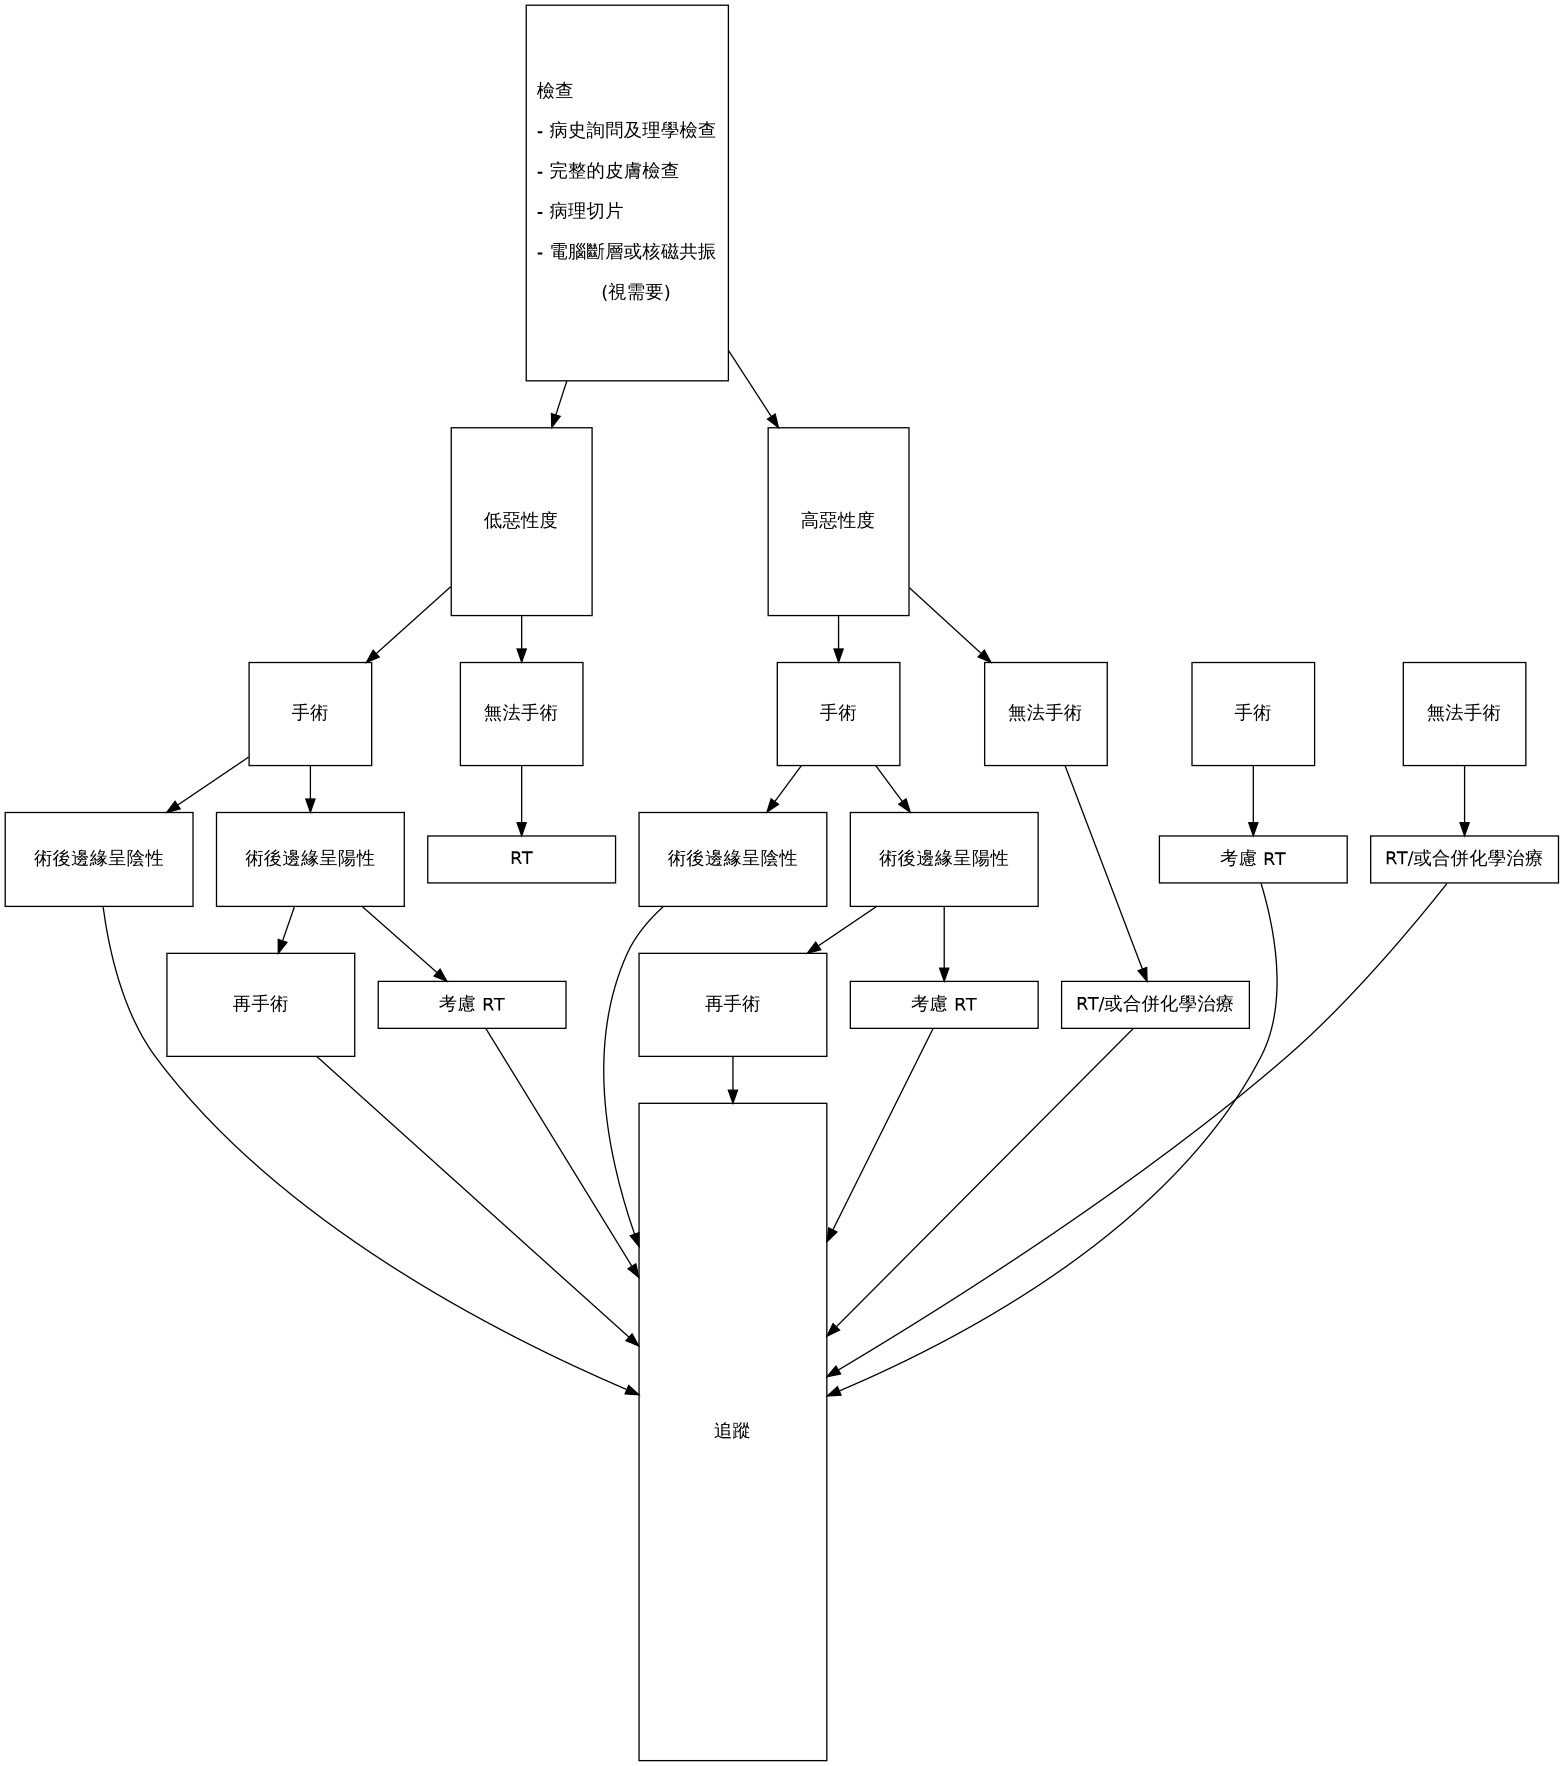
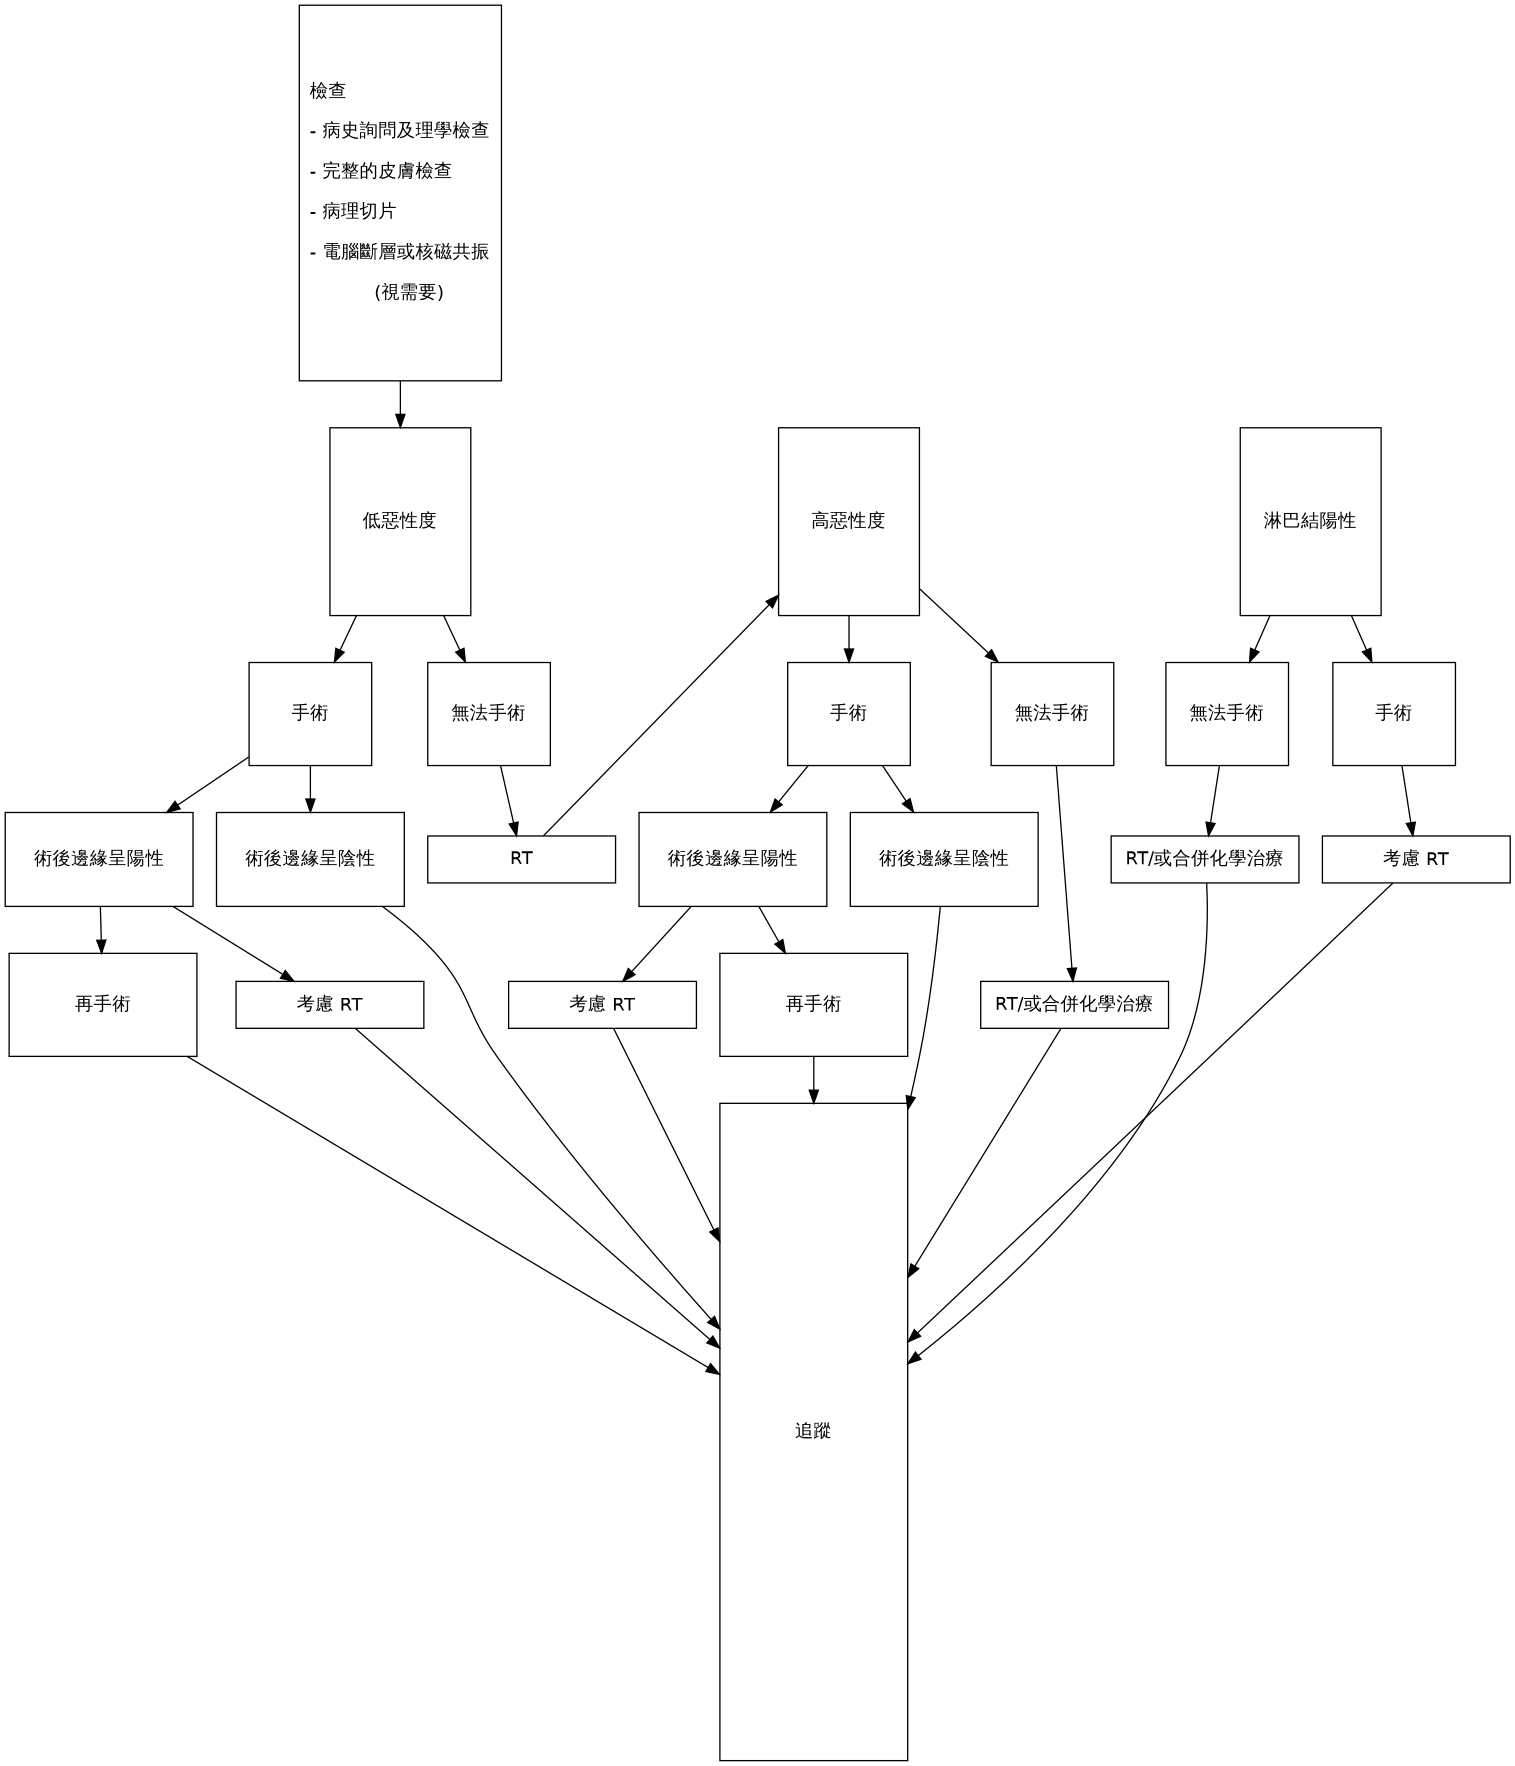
(750, 383) -> (656, 720)
none -> (1311, 522)
